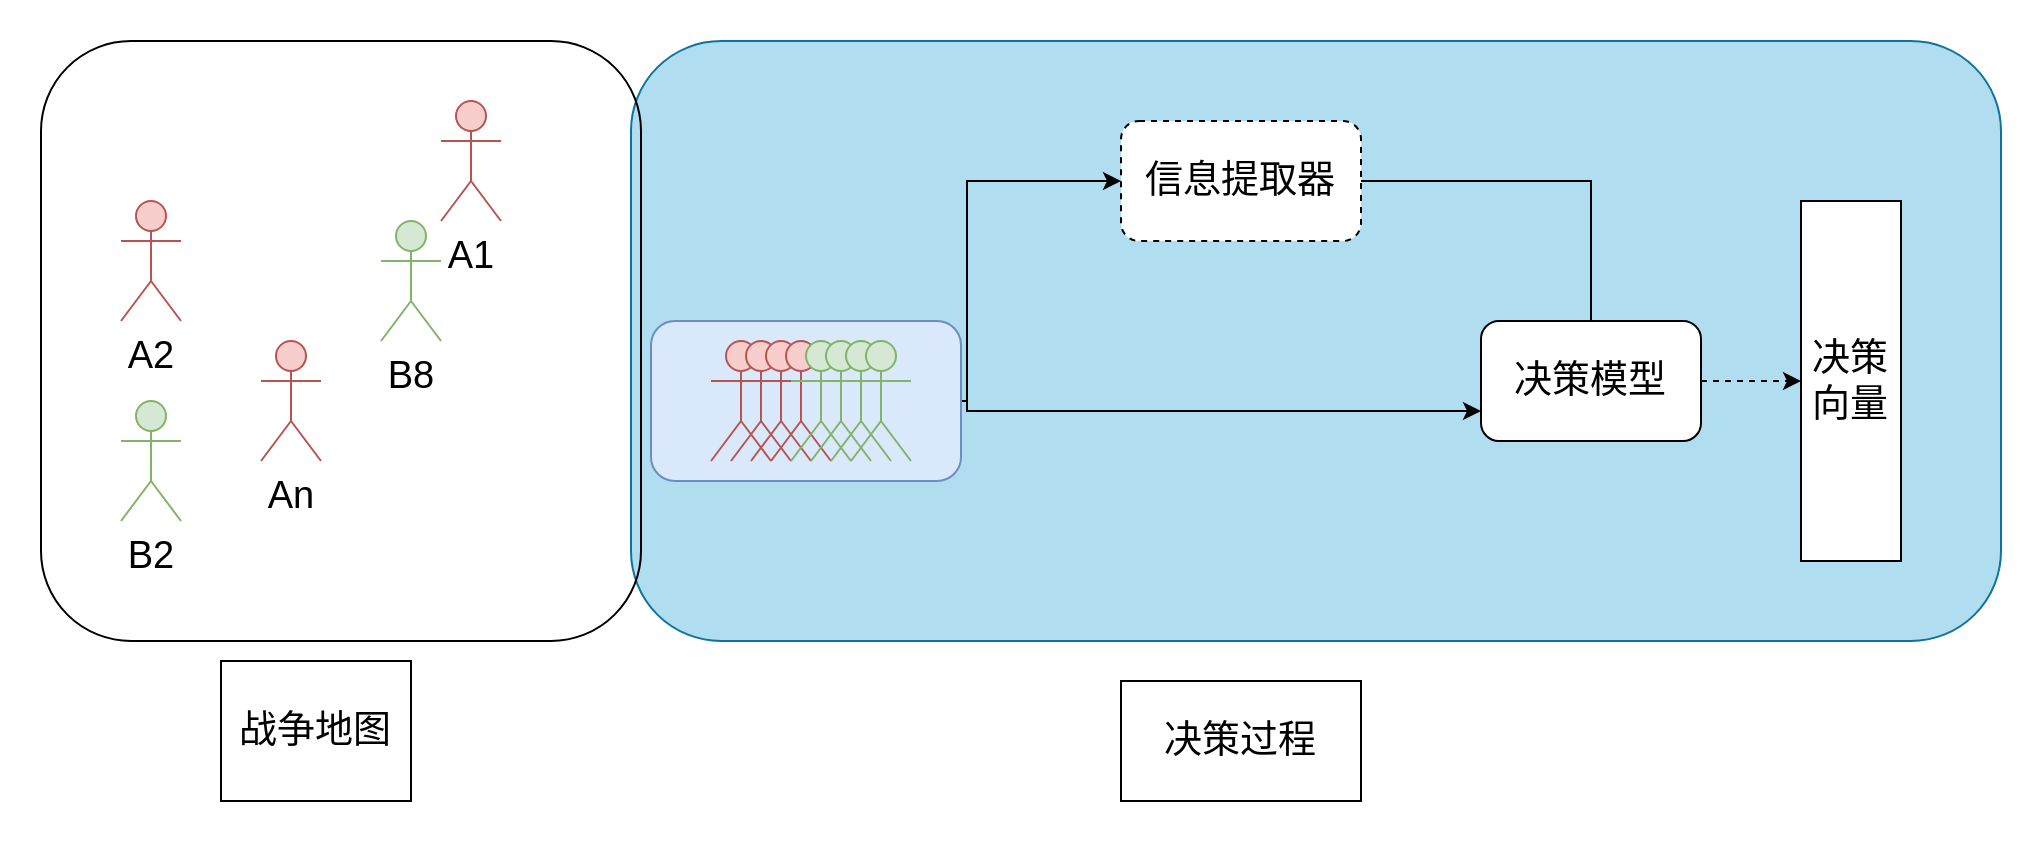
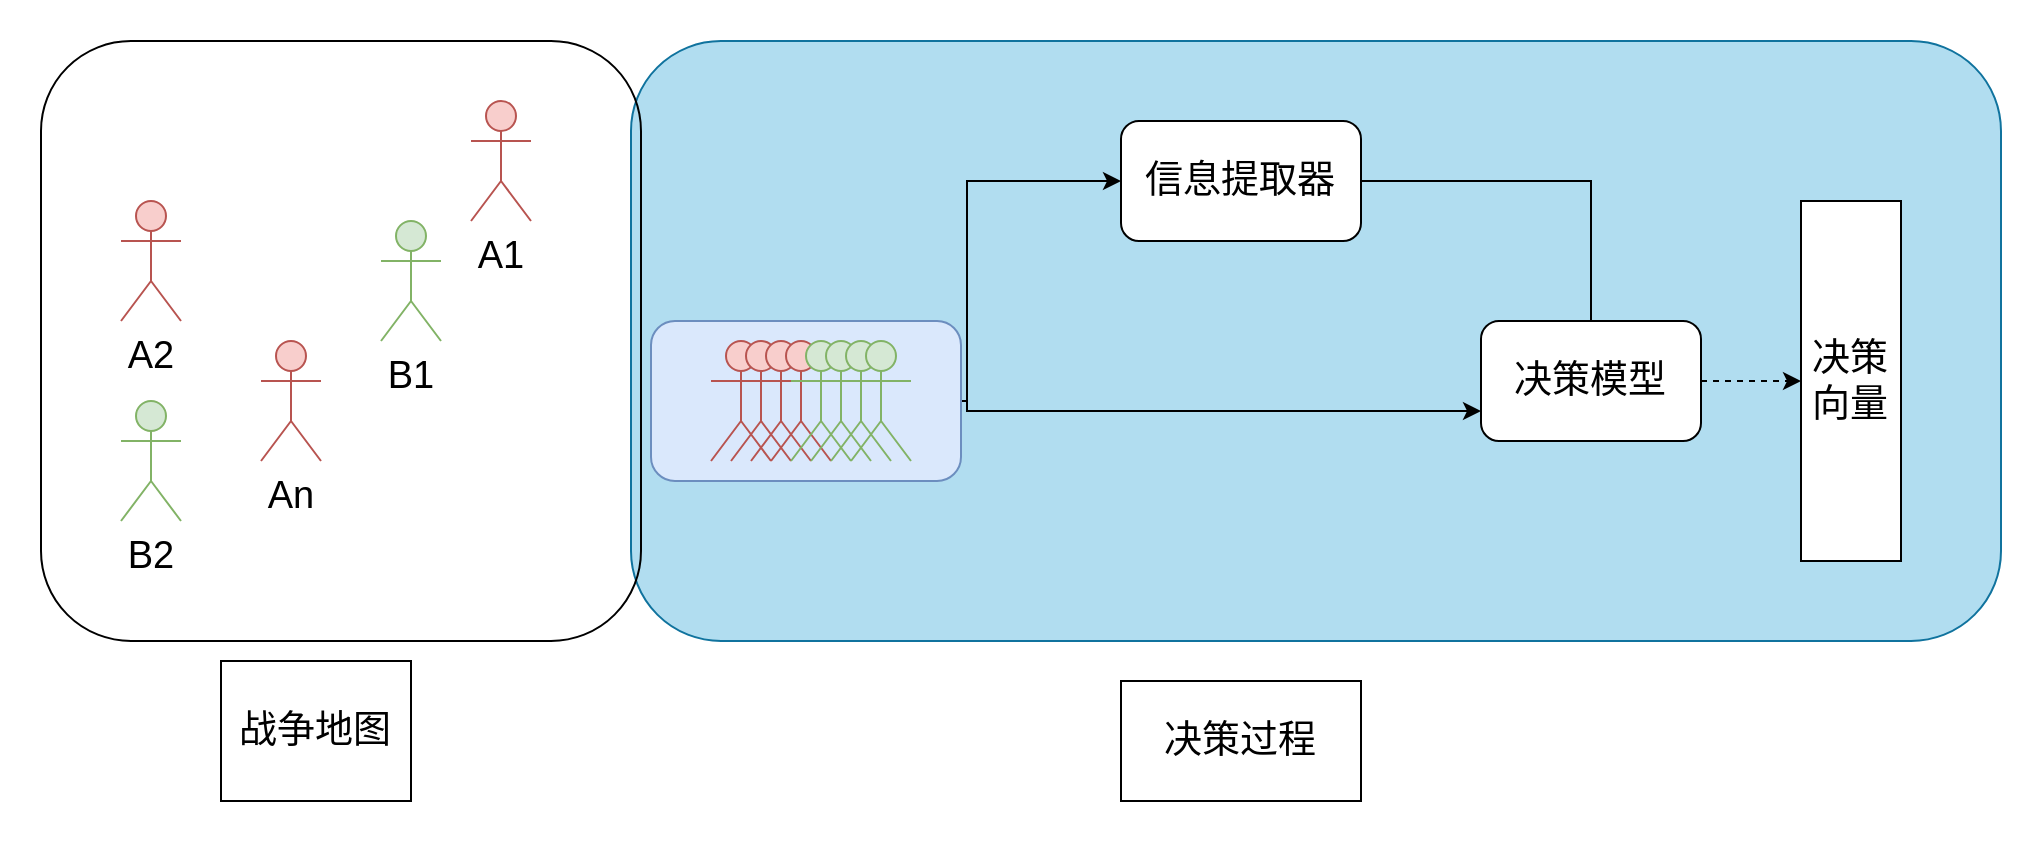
(471, 161) -> (501, 161)
(1241, 181) -> (1241, 181)
(412, 378) -> (412, 378)
